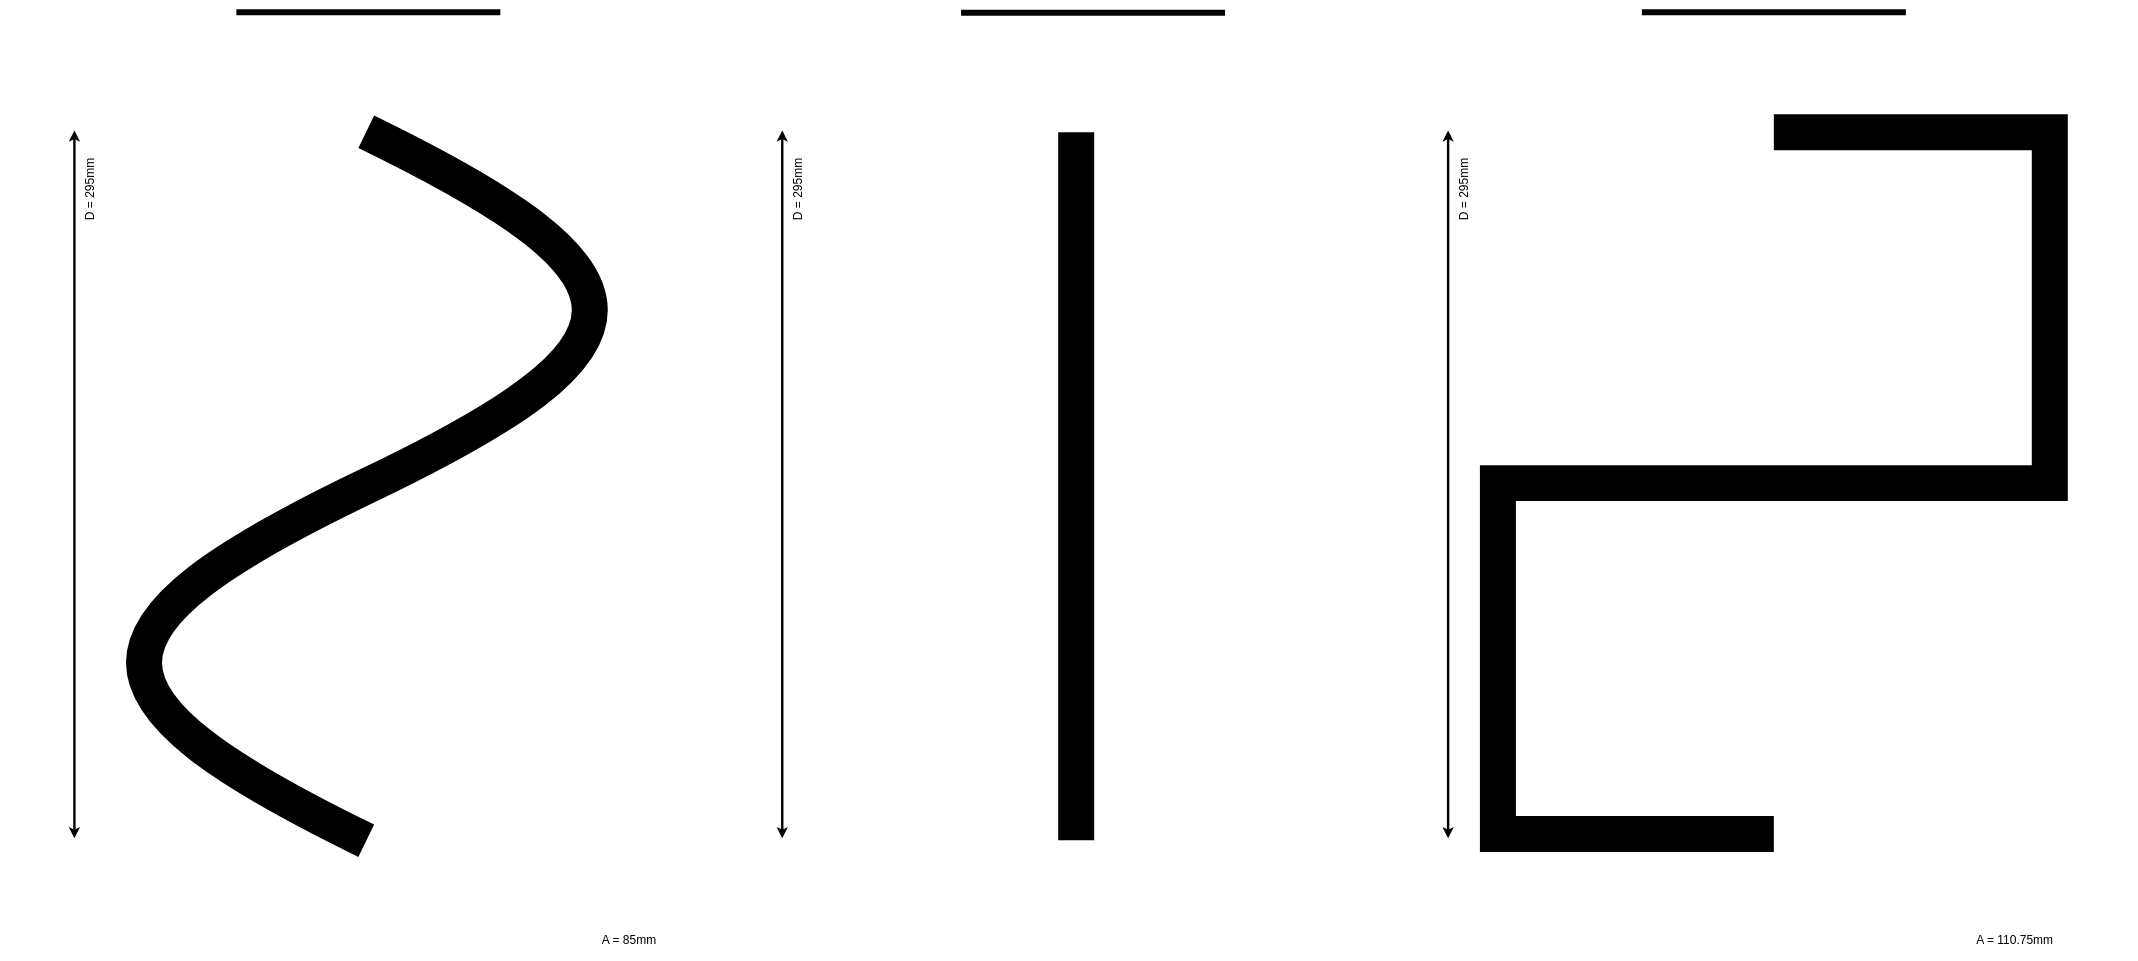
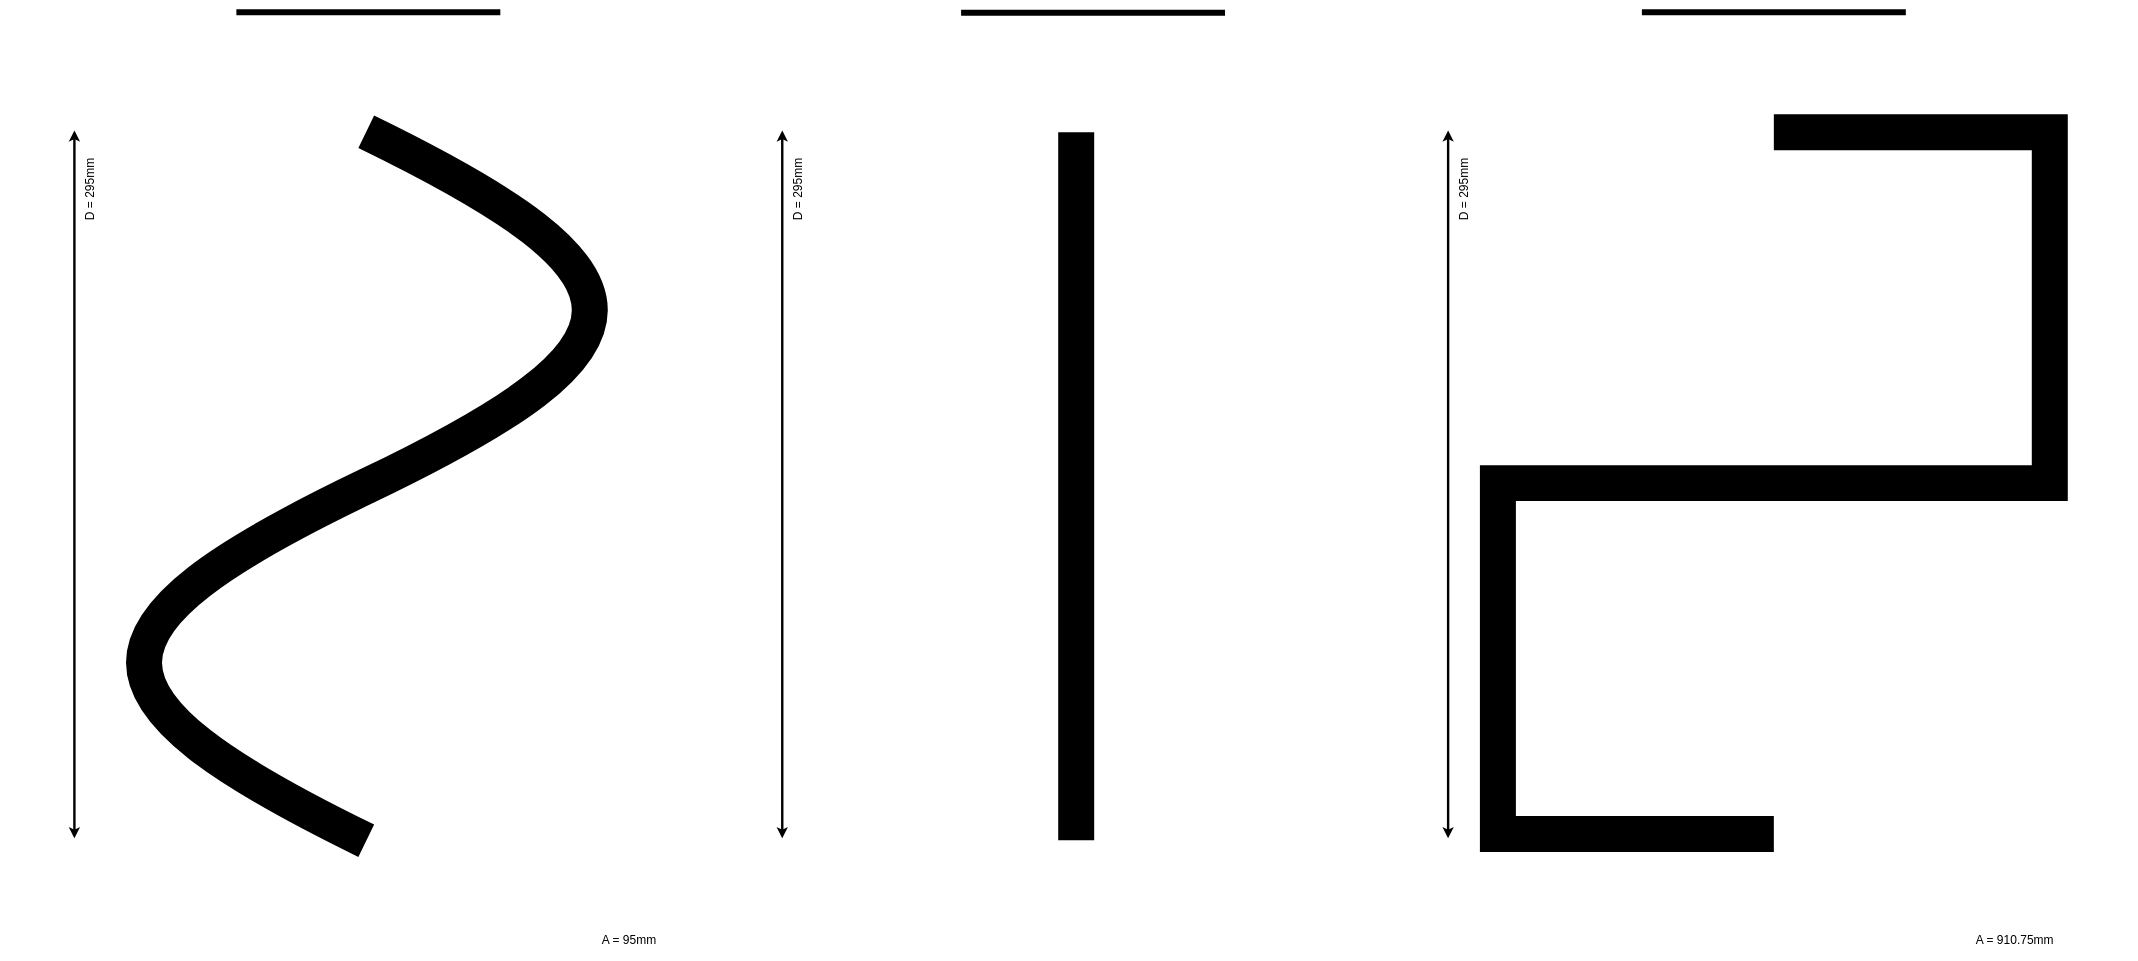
(629, 939) -> (629, 939)
(2015, 939) -> (2015, 939)
